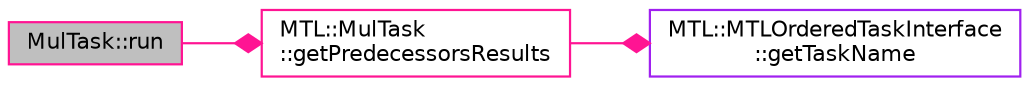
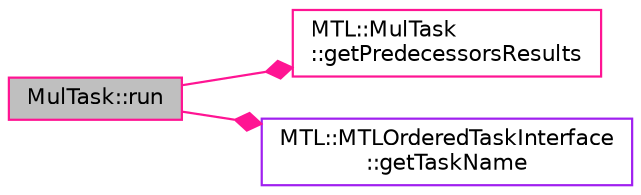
(597, 43) -> (208, 116)
